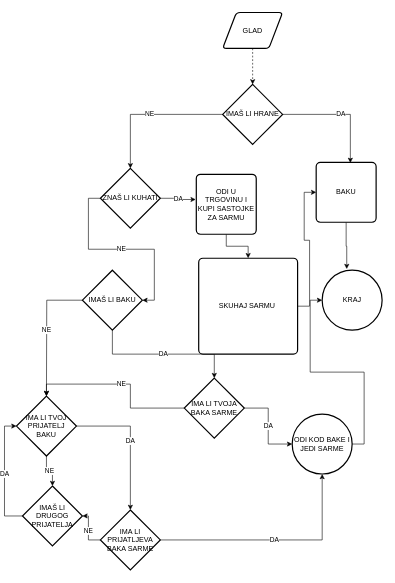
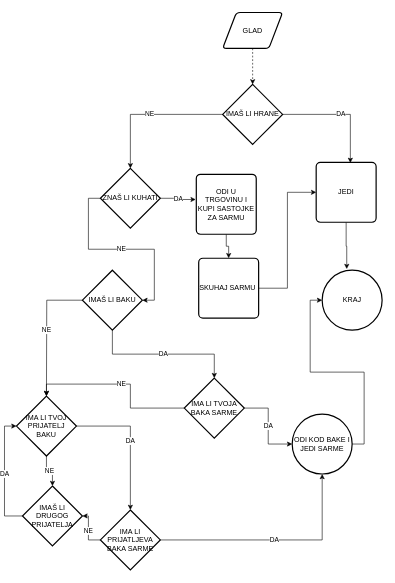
(347, 192) -> (347, 192)
(248, 306) -> (229, 288)
